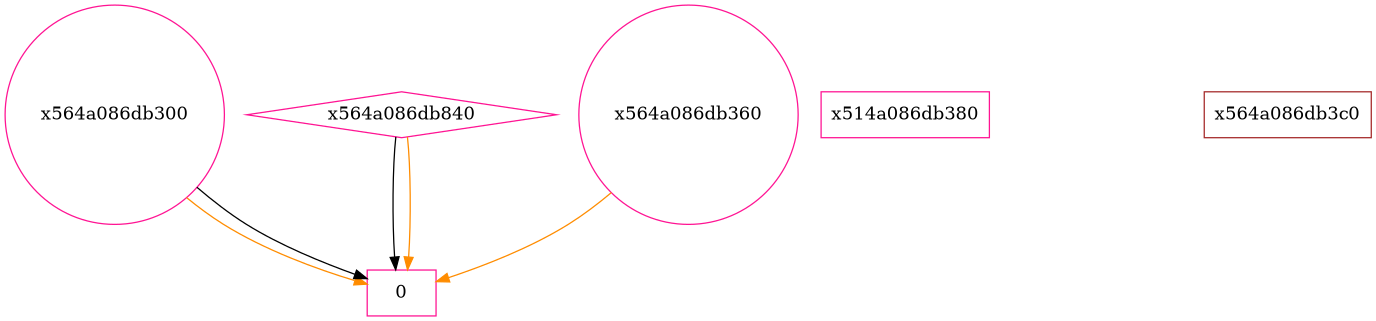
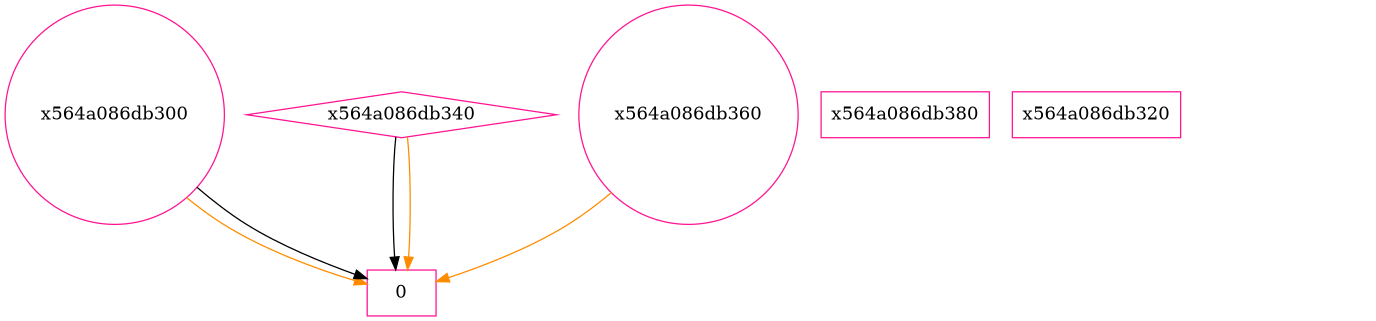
(402, 115) -> (402, 115)
(905, 115) -> (905, 115)
none -> (1096, 115)
(1288, 115) -> none
